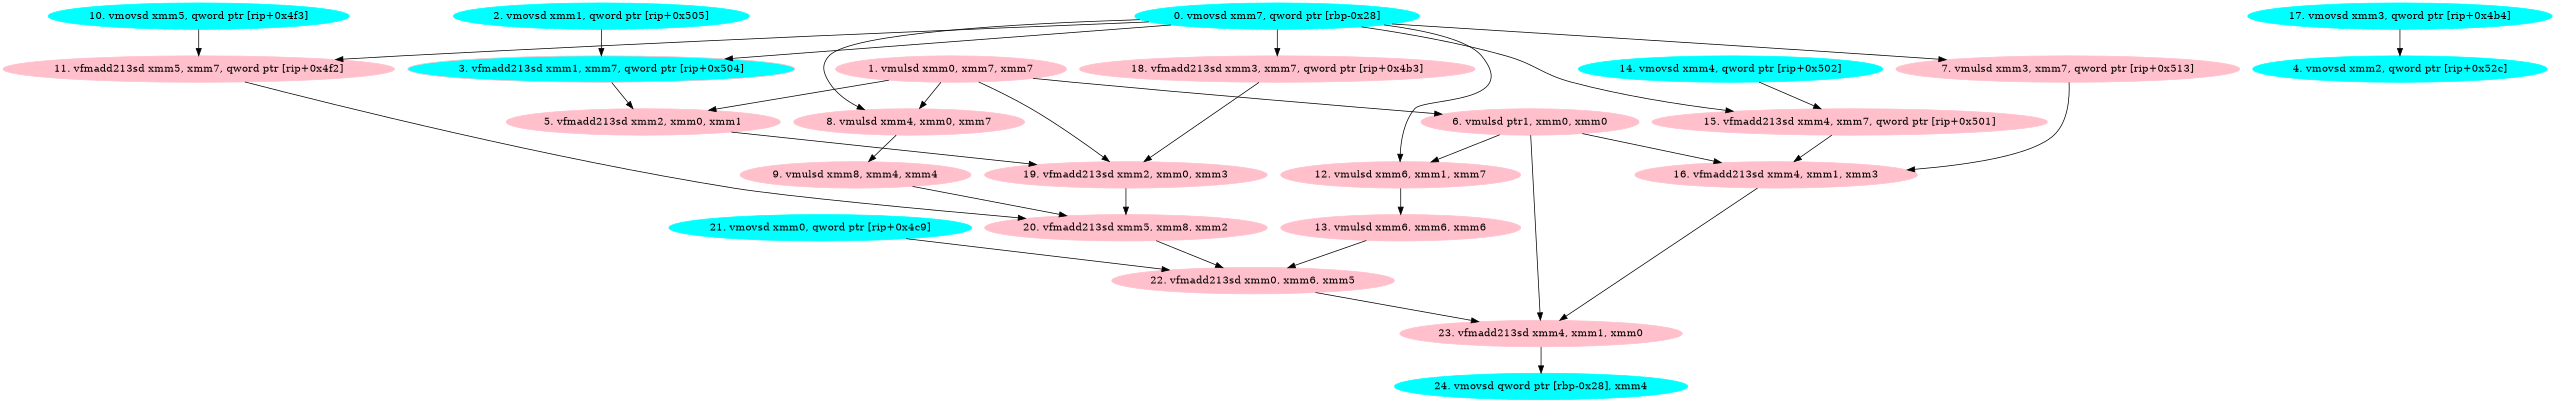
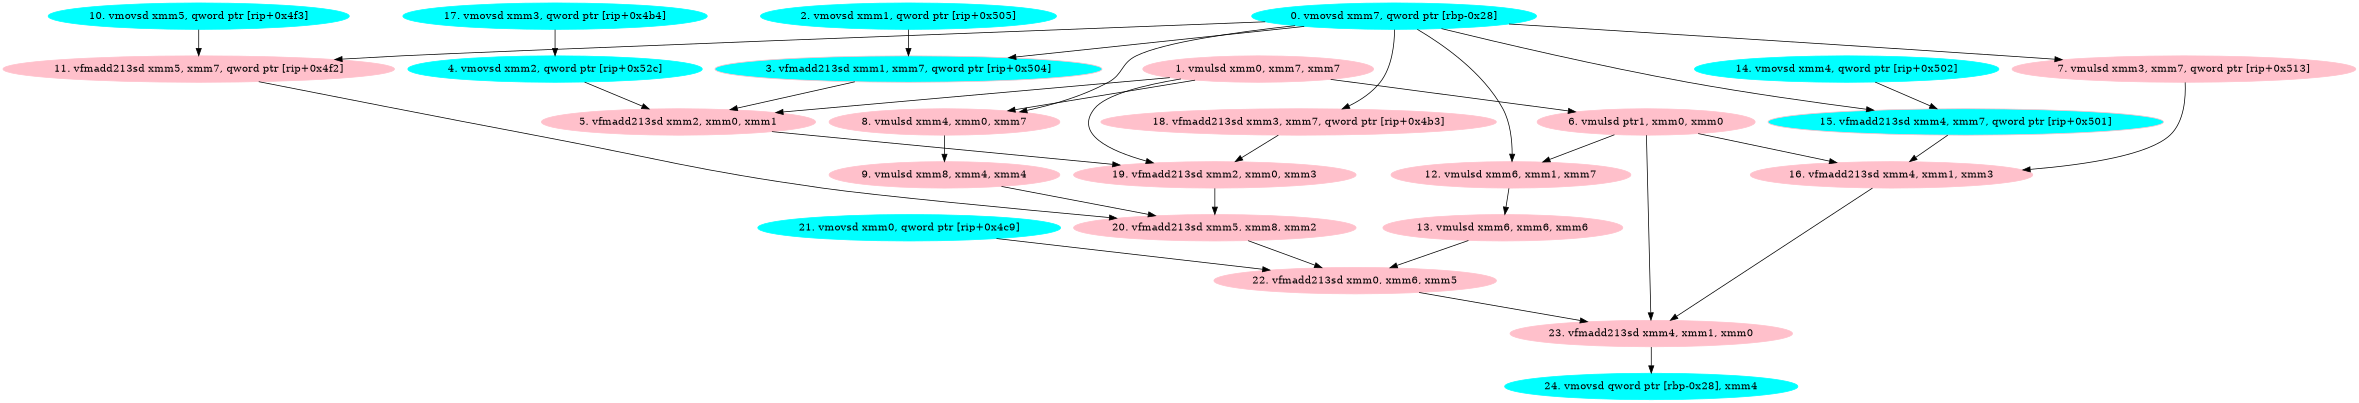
none -> (613, 94)
(1850, 122) -> (1966, 122)
